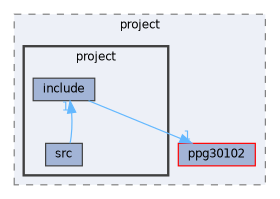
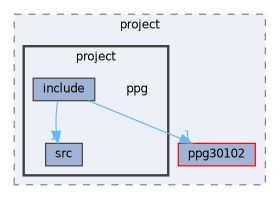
none -> (137, 89)
(72, 128) -> (56, 116)
